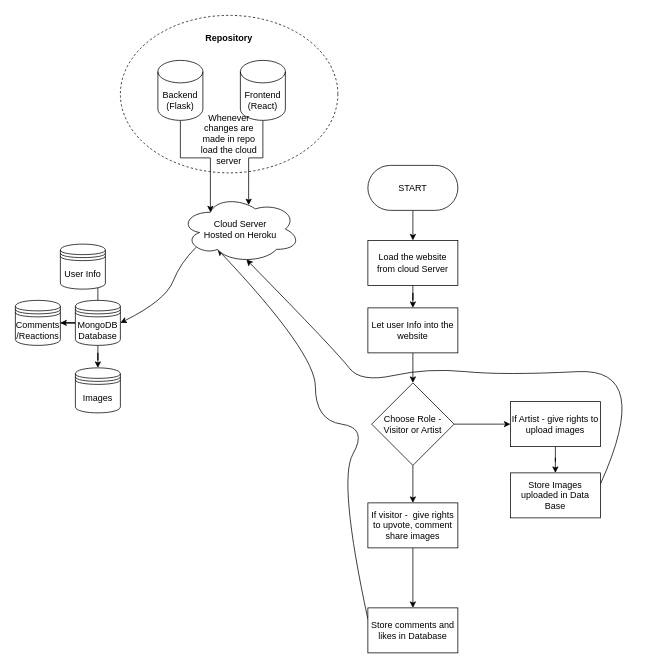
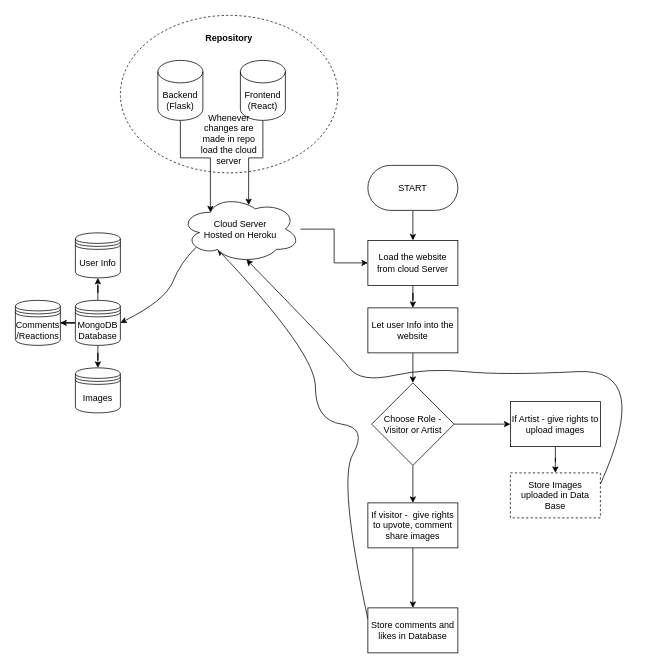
none -> (333, 229)
(83, 267) -> (98, 255)
(555, 495) -> (555, 495)
